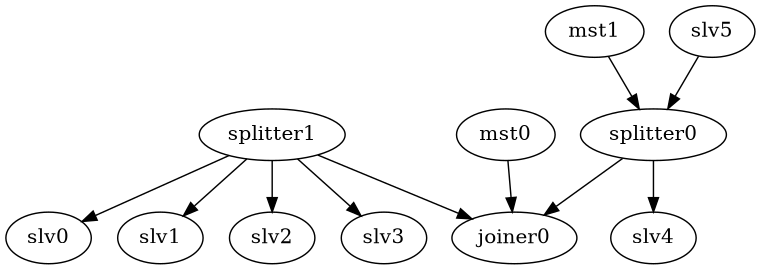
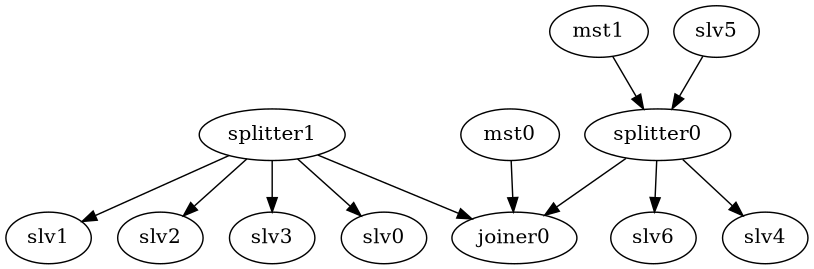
none -> (653, 238)
